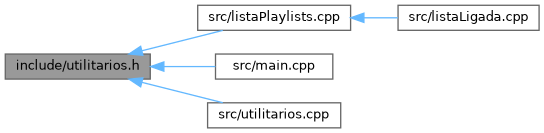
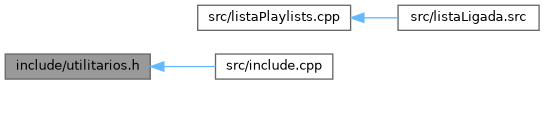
(469, 18) -> (469, 18)
(182, 41) -> none
(274, 67) -> (274, 67)
(274, 115) -> none
